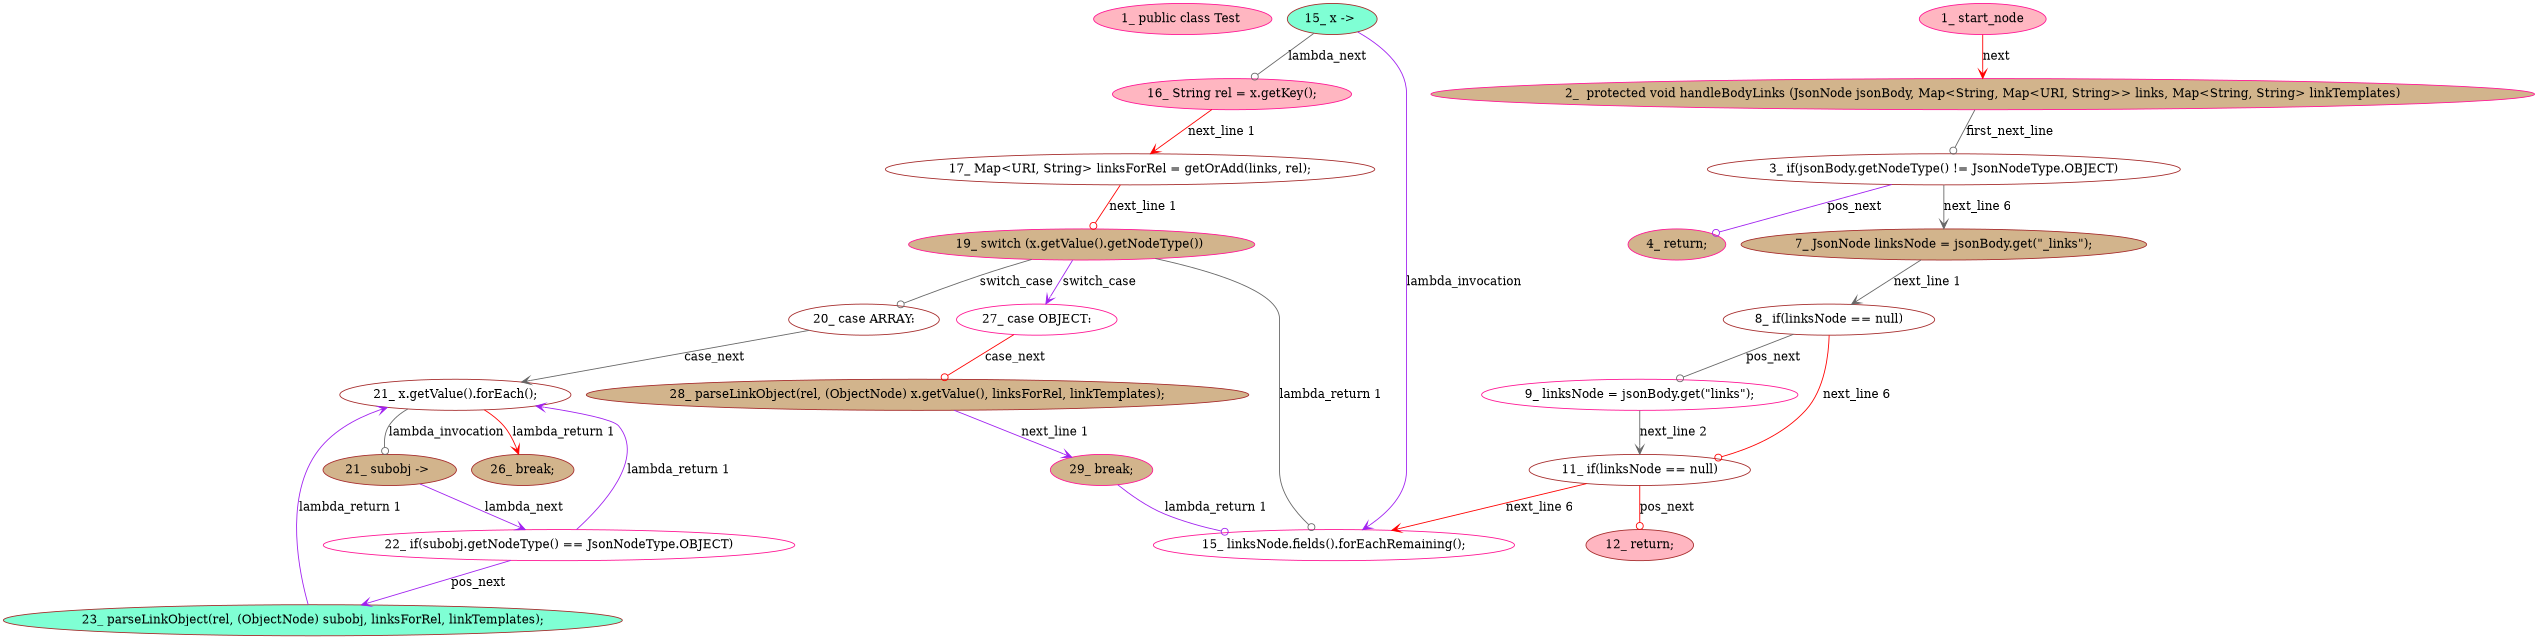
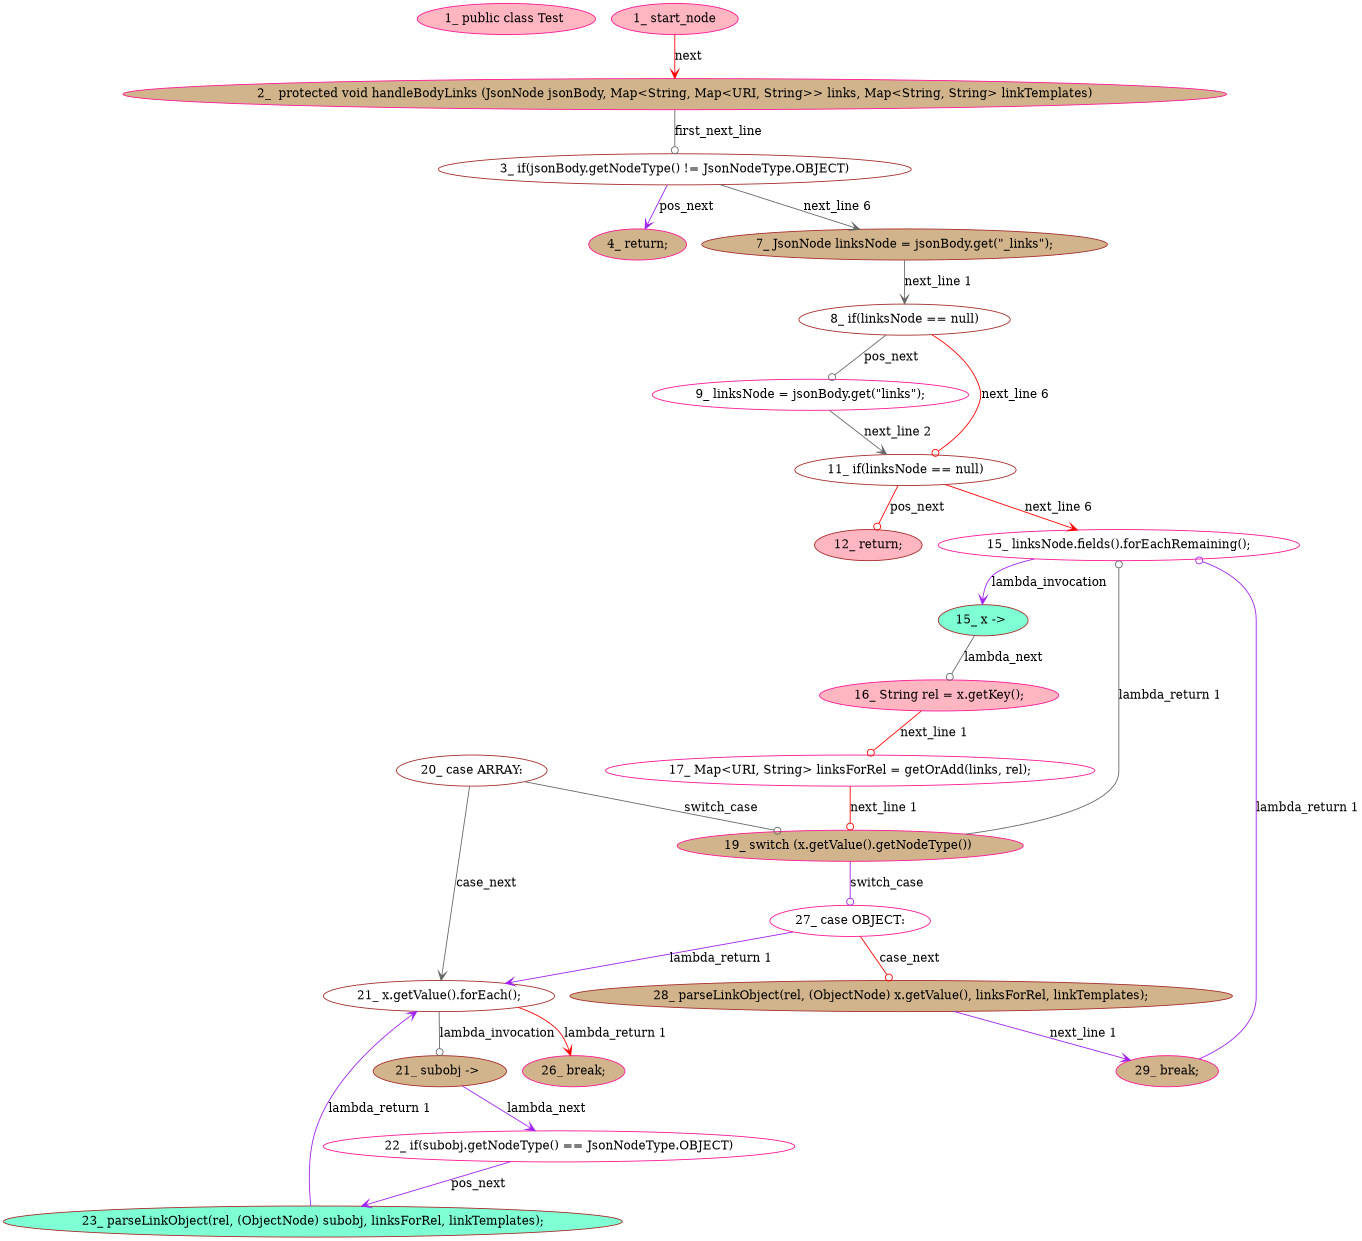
(1185, 129) -> (897, 731)
(1130, 169) -> (850, 771)
(1806, 208) -> (658, 203)
(1406, 275) -> (1002, 569)
(1062, 278) -> (850, 880)
(967, 280) -> (649, 806)
(627, 447) -> (654, 957)
(523, 470) -> (574, 1071)
